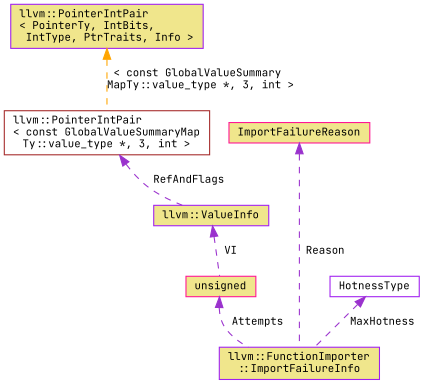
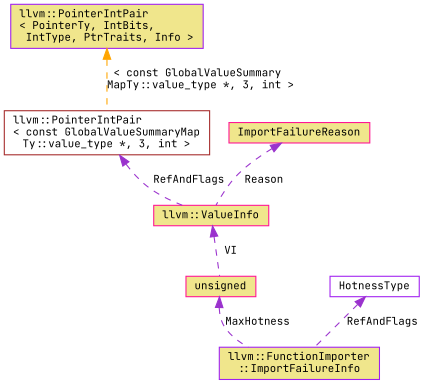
(211, 216) -> (211, 216)
(299, 250) -> (240, 173)
(255, 322) -> (255, 322)
(379, 322) -> (379, 322)
